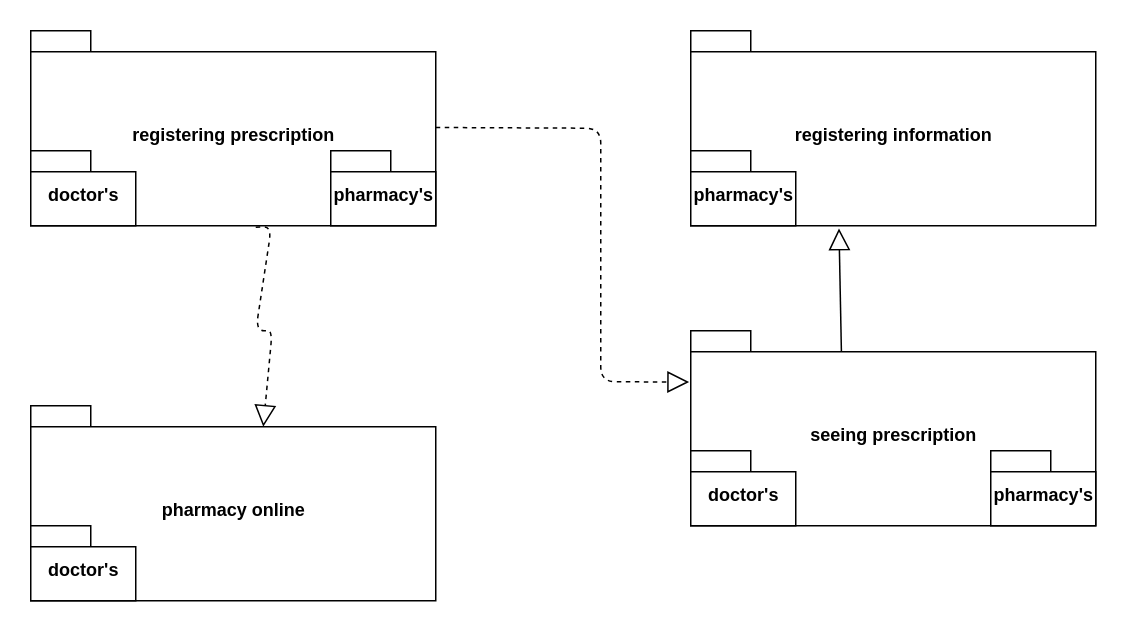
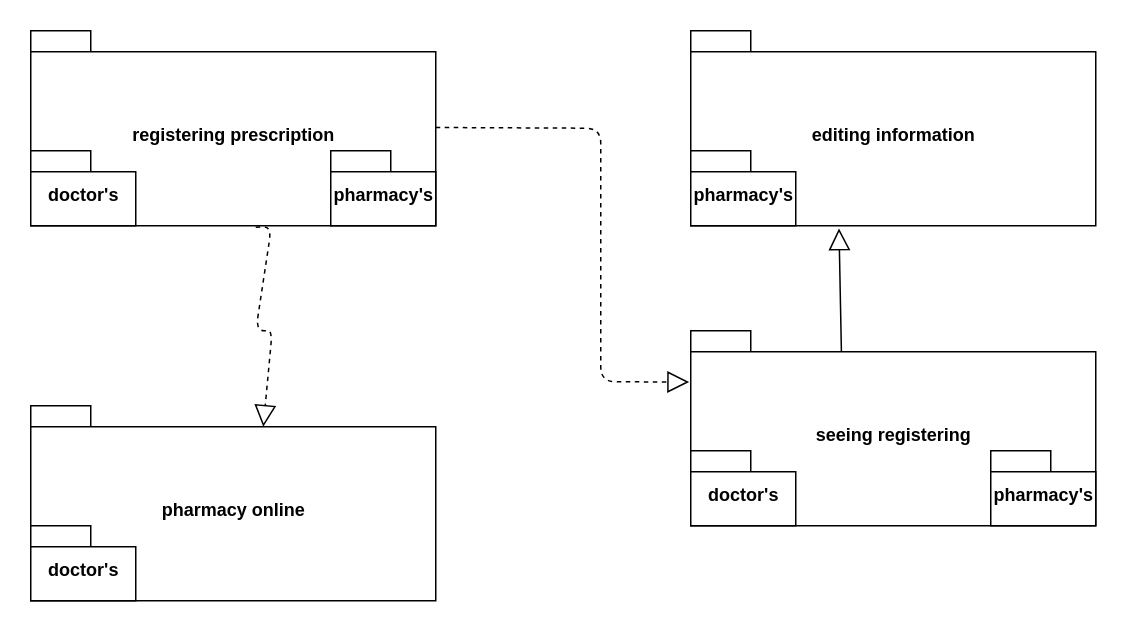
(894, 136) -> (894, 136)
(894, 436) -> (894, 436)
